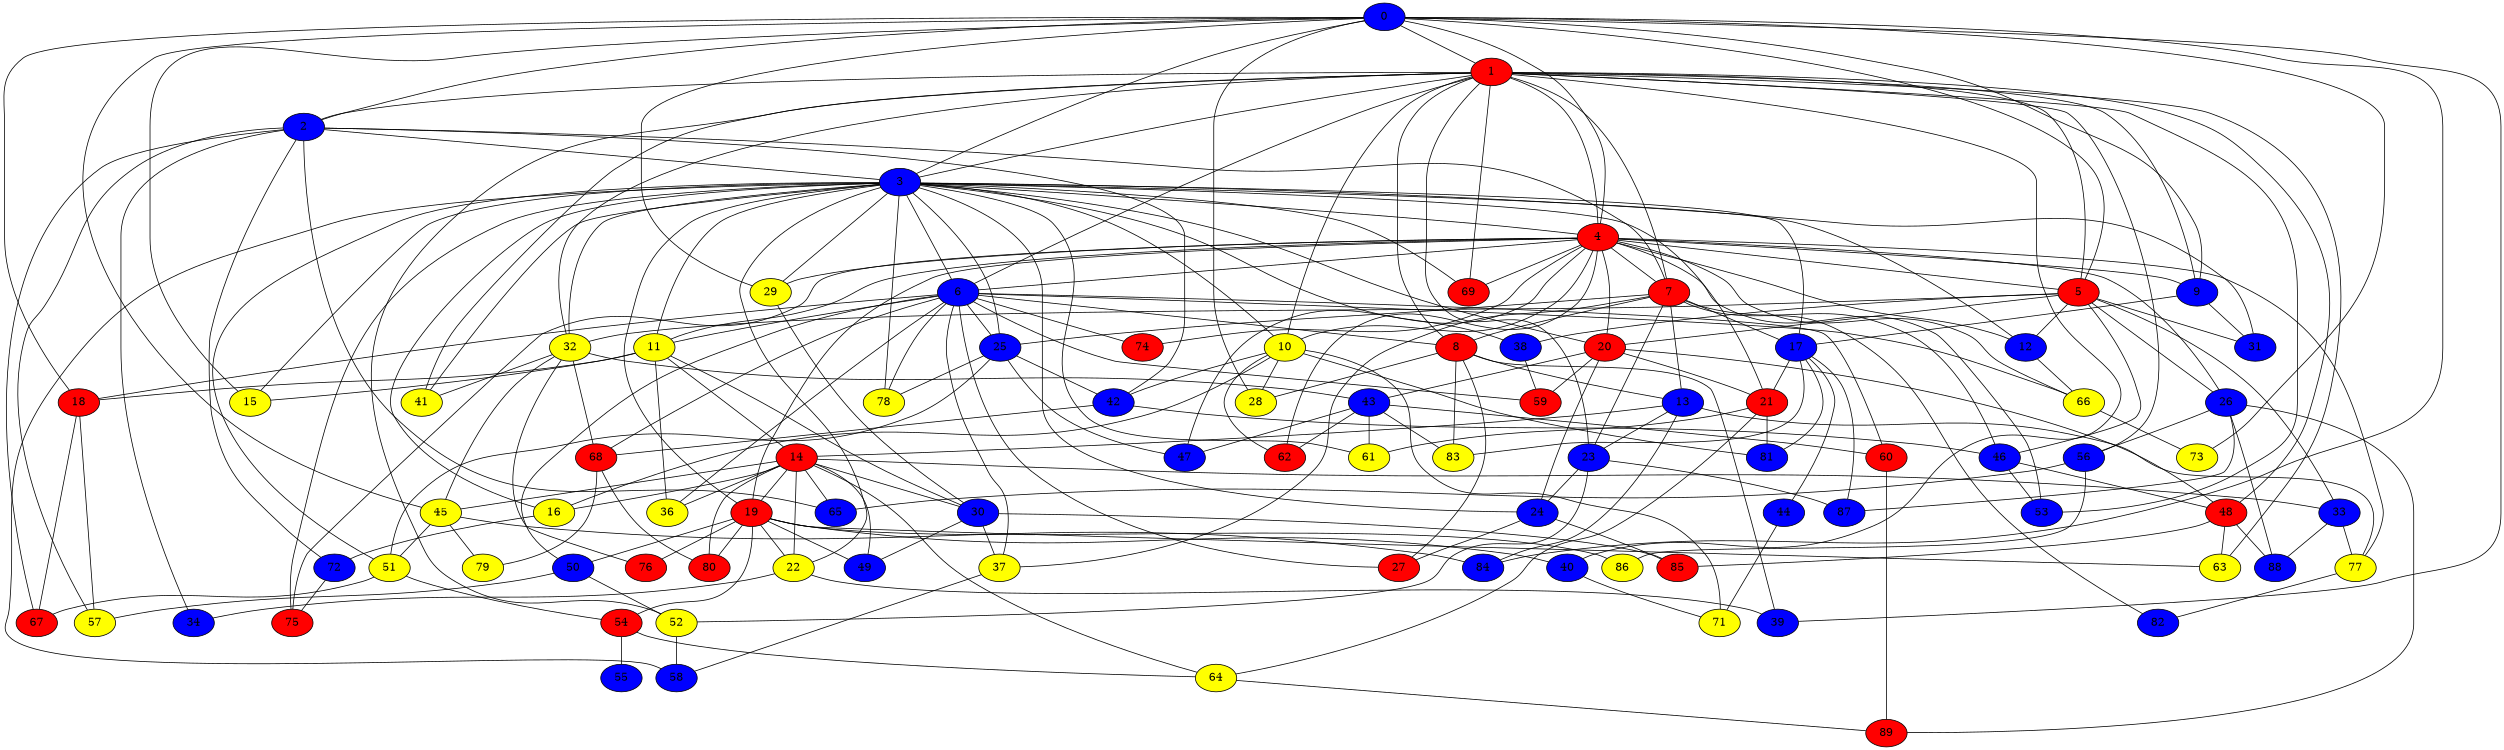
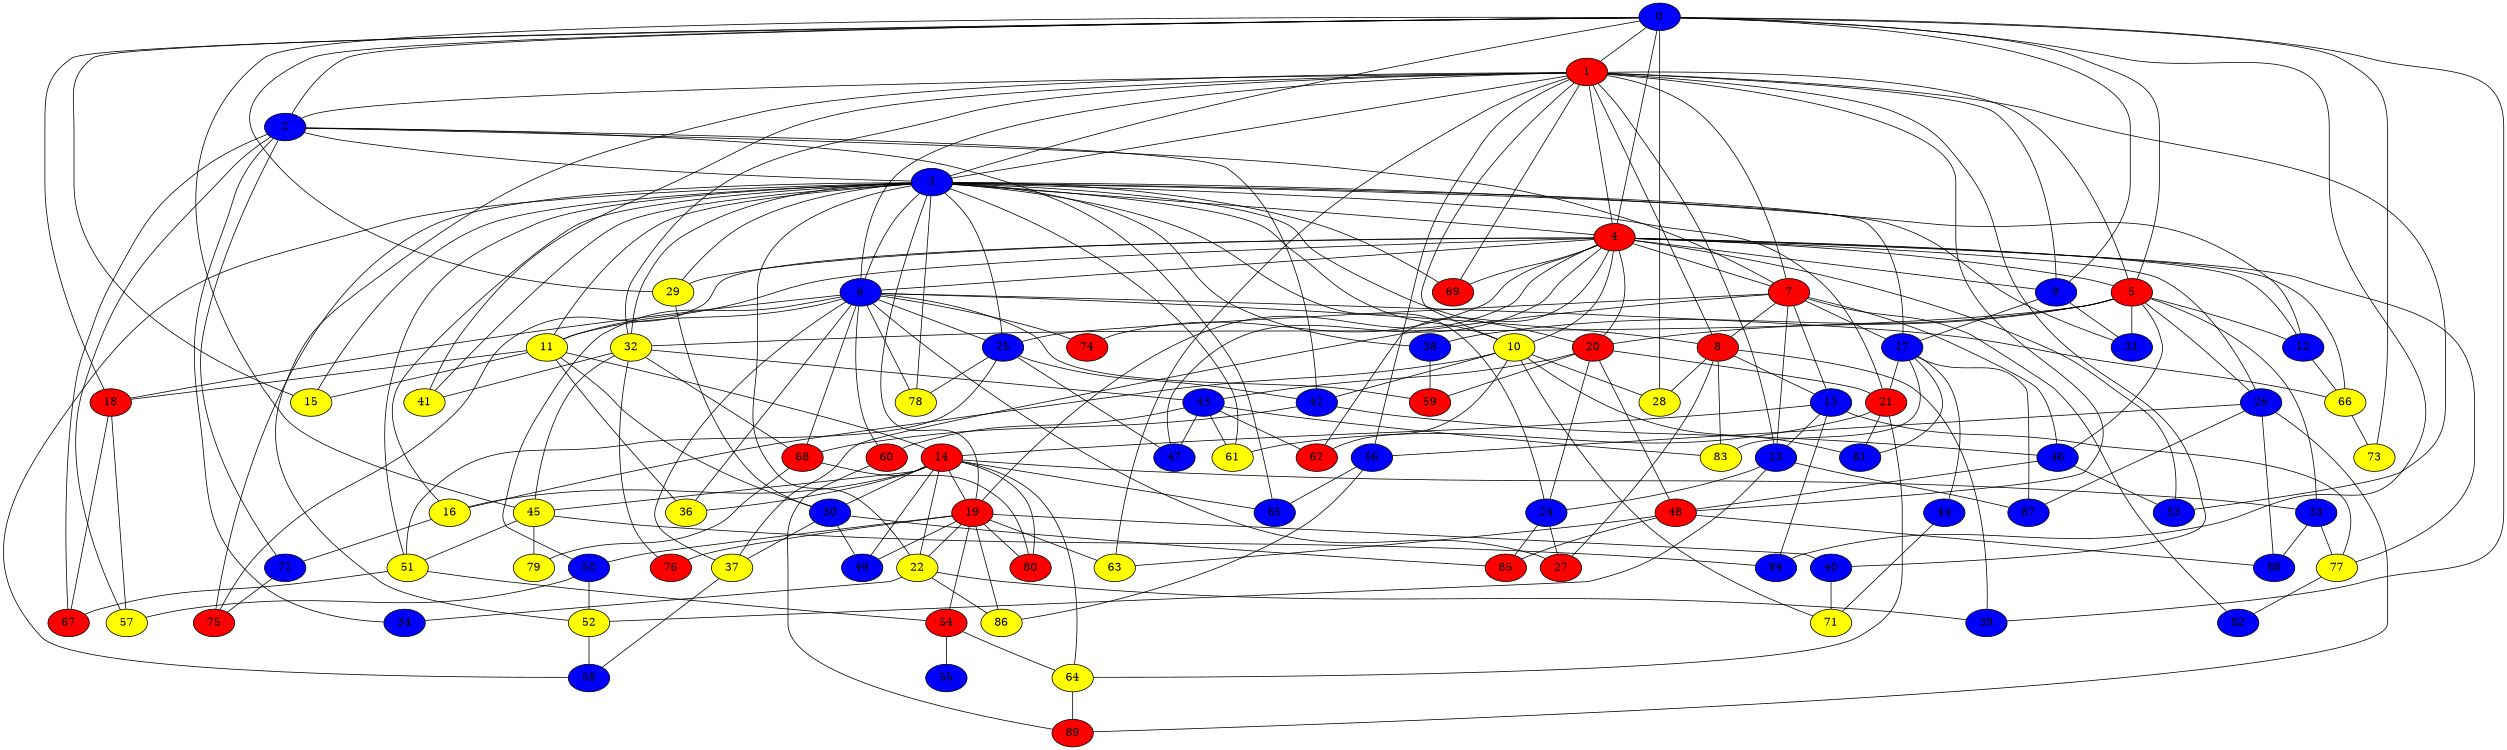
none -> (959, 595)
